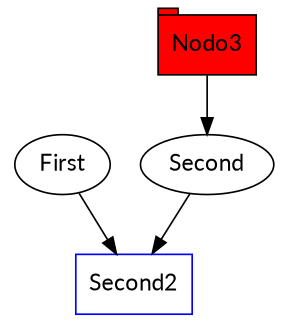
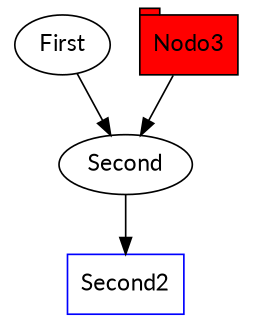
(93, 217) -> (90, 97)
